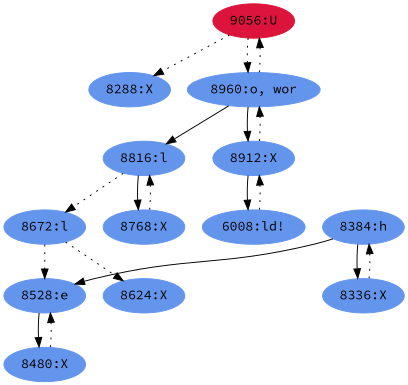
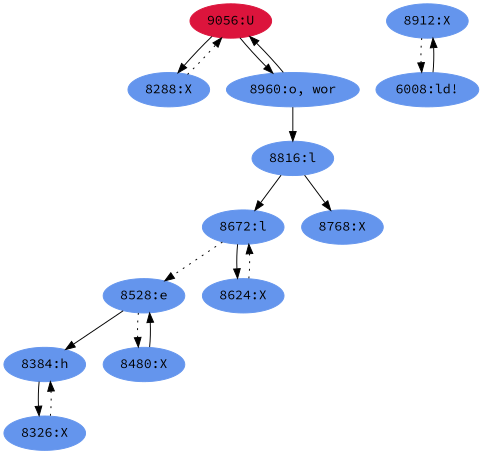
(247, 50) -> (253, 52)
(196, 53) -> (198, 51)
none -> (202, 60)
(260, 60) -> (270, 58)
(247, 119) -> none
(260, 129) -> none
(247, 188) -> (421, 50)
(98, 190) -> (271, 189)
(150, 197) -> none
(260, 197) -> (434, 60)
(90, 259) -> (237, 256)
(209, 261) -> (98, 327)
none -> (250, 266)
(363, 296) -> (45, 433)
(38, 325) -> (138, 325)
(51, 335) -> (150, 335)
